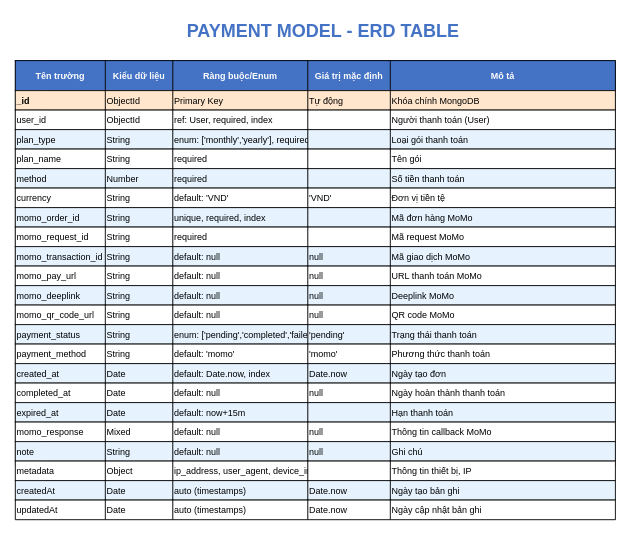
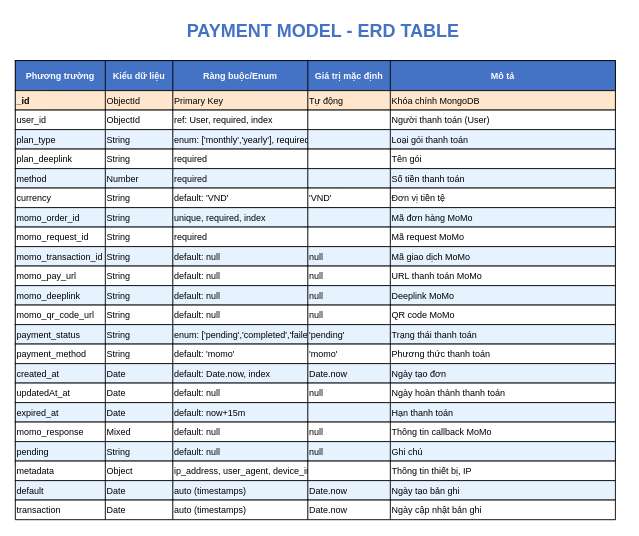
(60, 76) -> (60, 76)
(38, 159) -> (46, 159)
(46, 393) -> (47, 393)
(27, 452) -> (33, 452)
(39, 491) -> (33, 491)
(39, 510) -> (43, 510)
